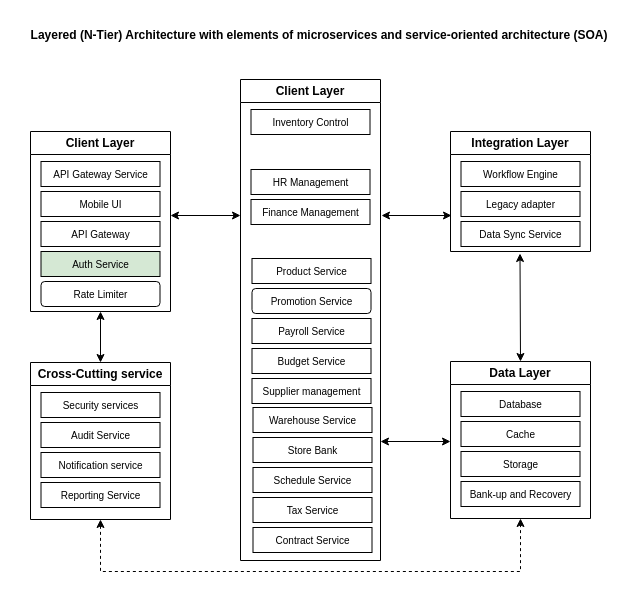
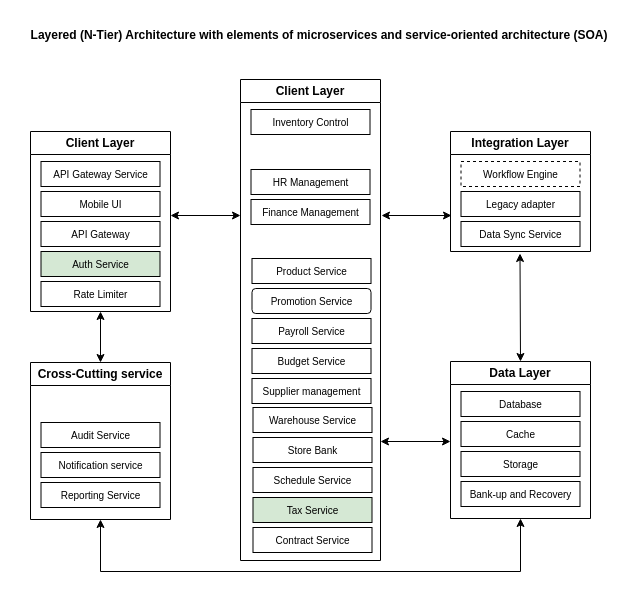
(521, 174) -> (521, 174)
(101, 294) -> (101, 294)
(101, 405) -> none
(313, 510) -> (313, 510)
(312, 572) -> (312, 572)
